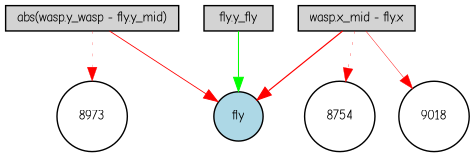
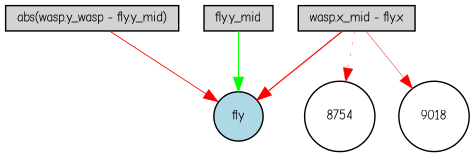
(238, 18) -> (238, 18)
(92, 116) -> none
